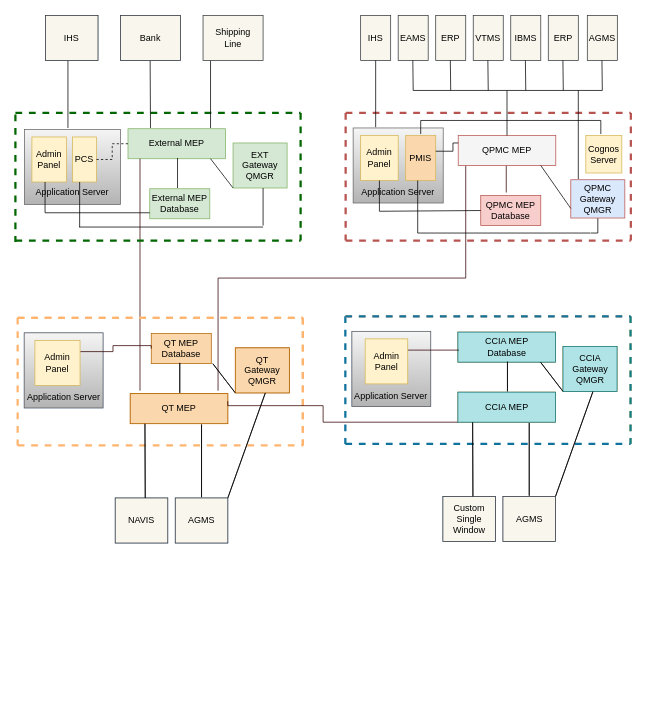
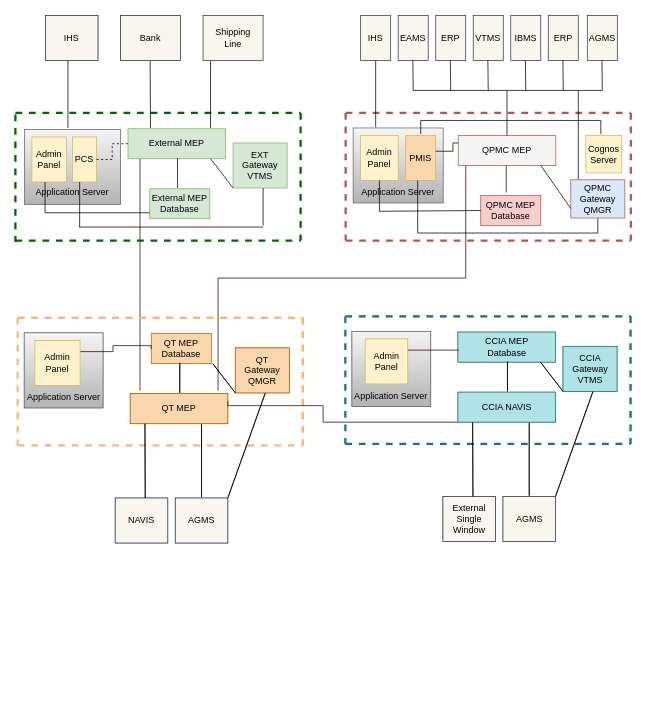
(260, 165) -> (260, 165)
(590, 369) -> (590, 369)
(507, 407) -> (507, 407)
(469, 519) -> (469, 519)
